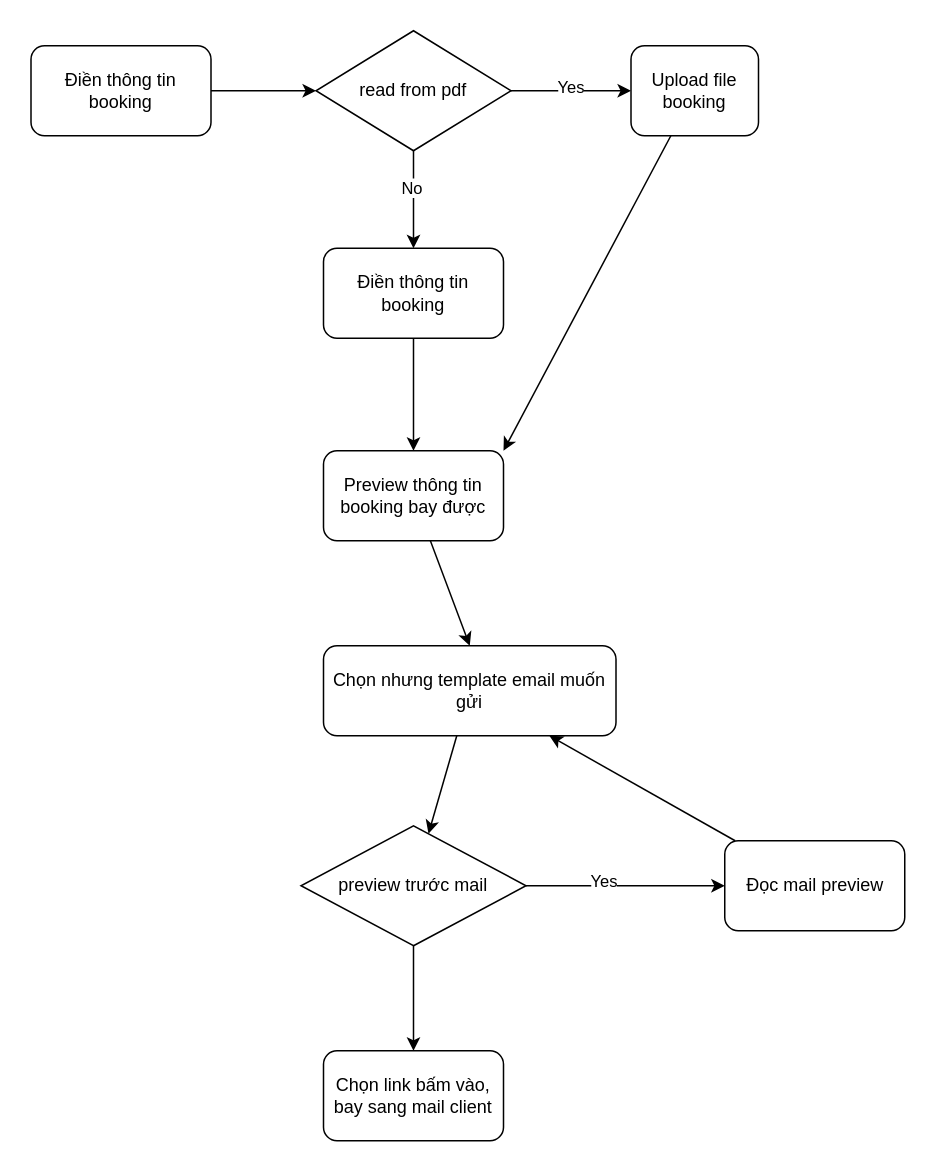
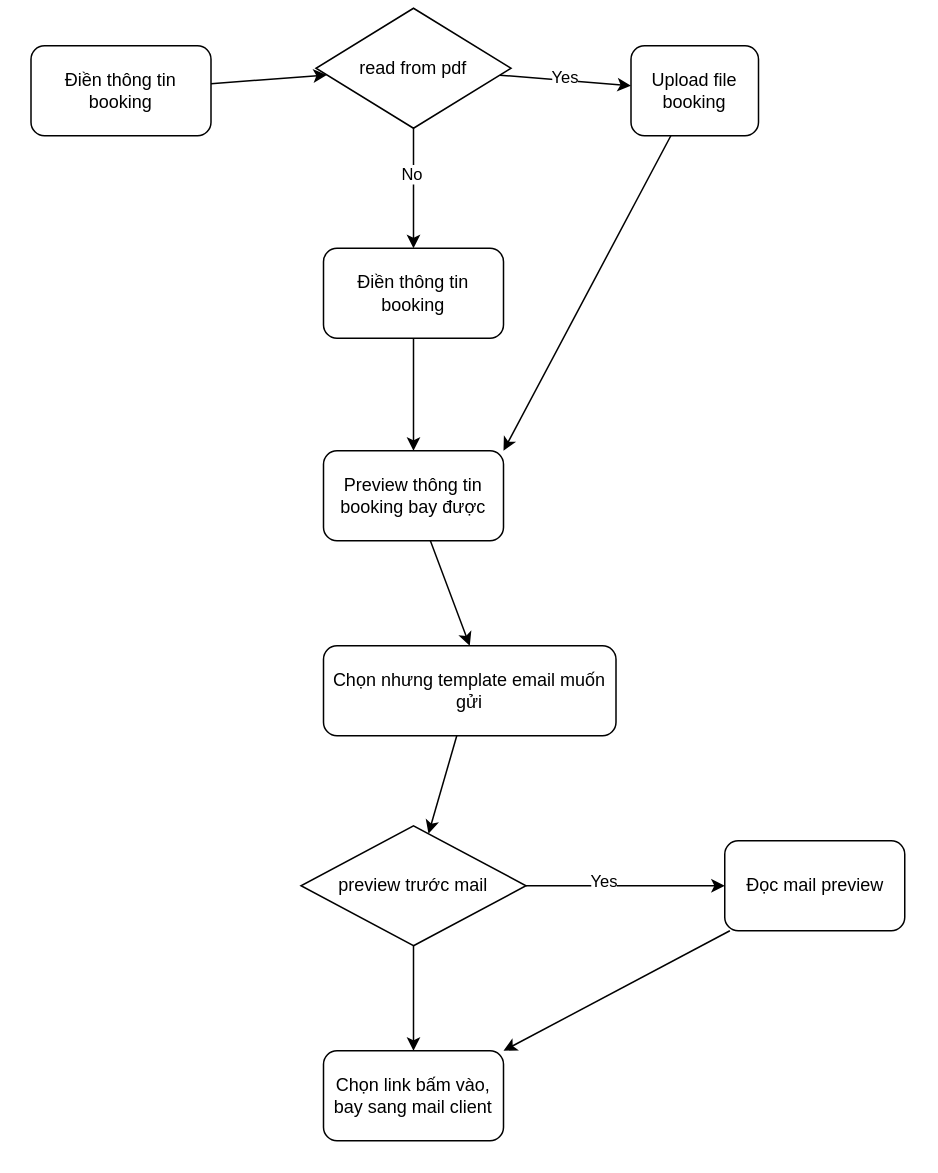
(413, 91) -> (413, 68)
(647, 791) -> (621, 989)
